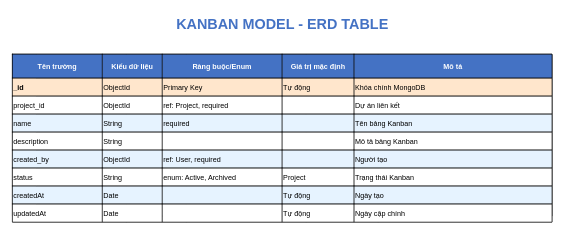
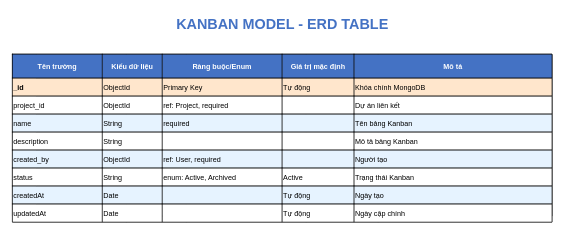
(297, 178) -> (294, 178)
